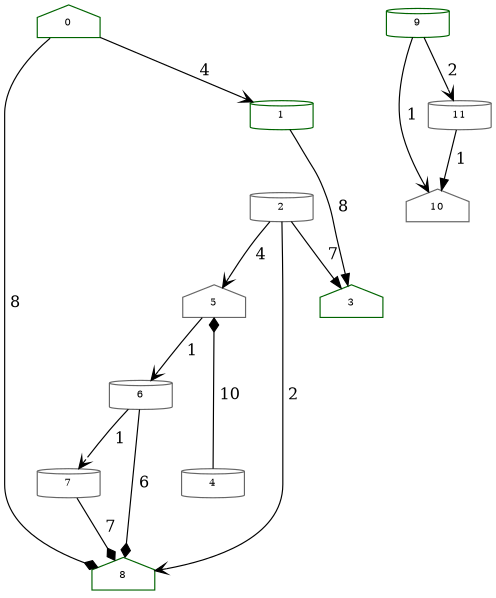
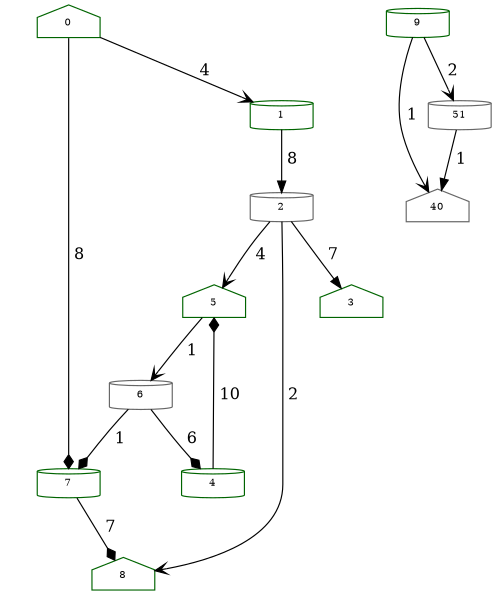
(460, 115) -> (460, 115)
(327, 198) -> (282, 155)
(438, 207) -> (438, 207)
(214, 303) -> (214, 303)
(5, 313) -> (69, 246)
(107, 433) -> (107, 433)
(133, 476) -> (170, 434)
(69, 483) -> (69, 483)
(213, 483) -> (213, 483)
